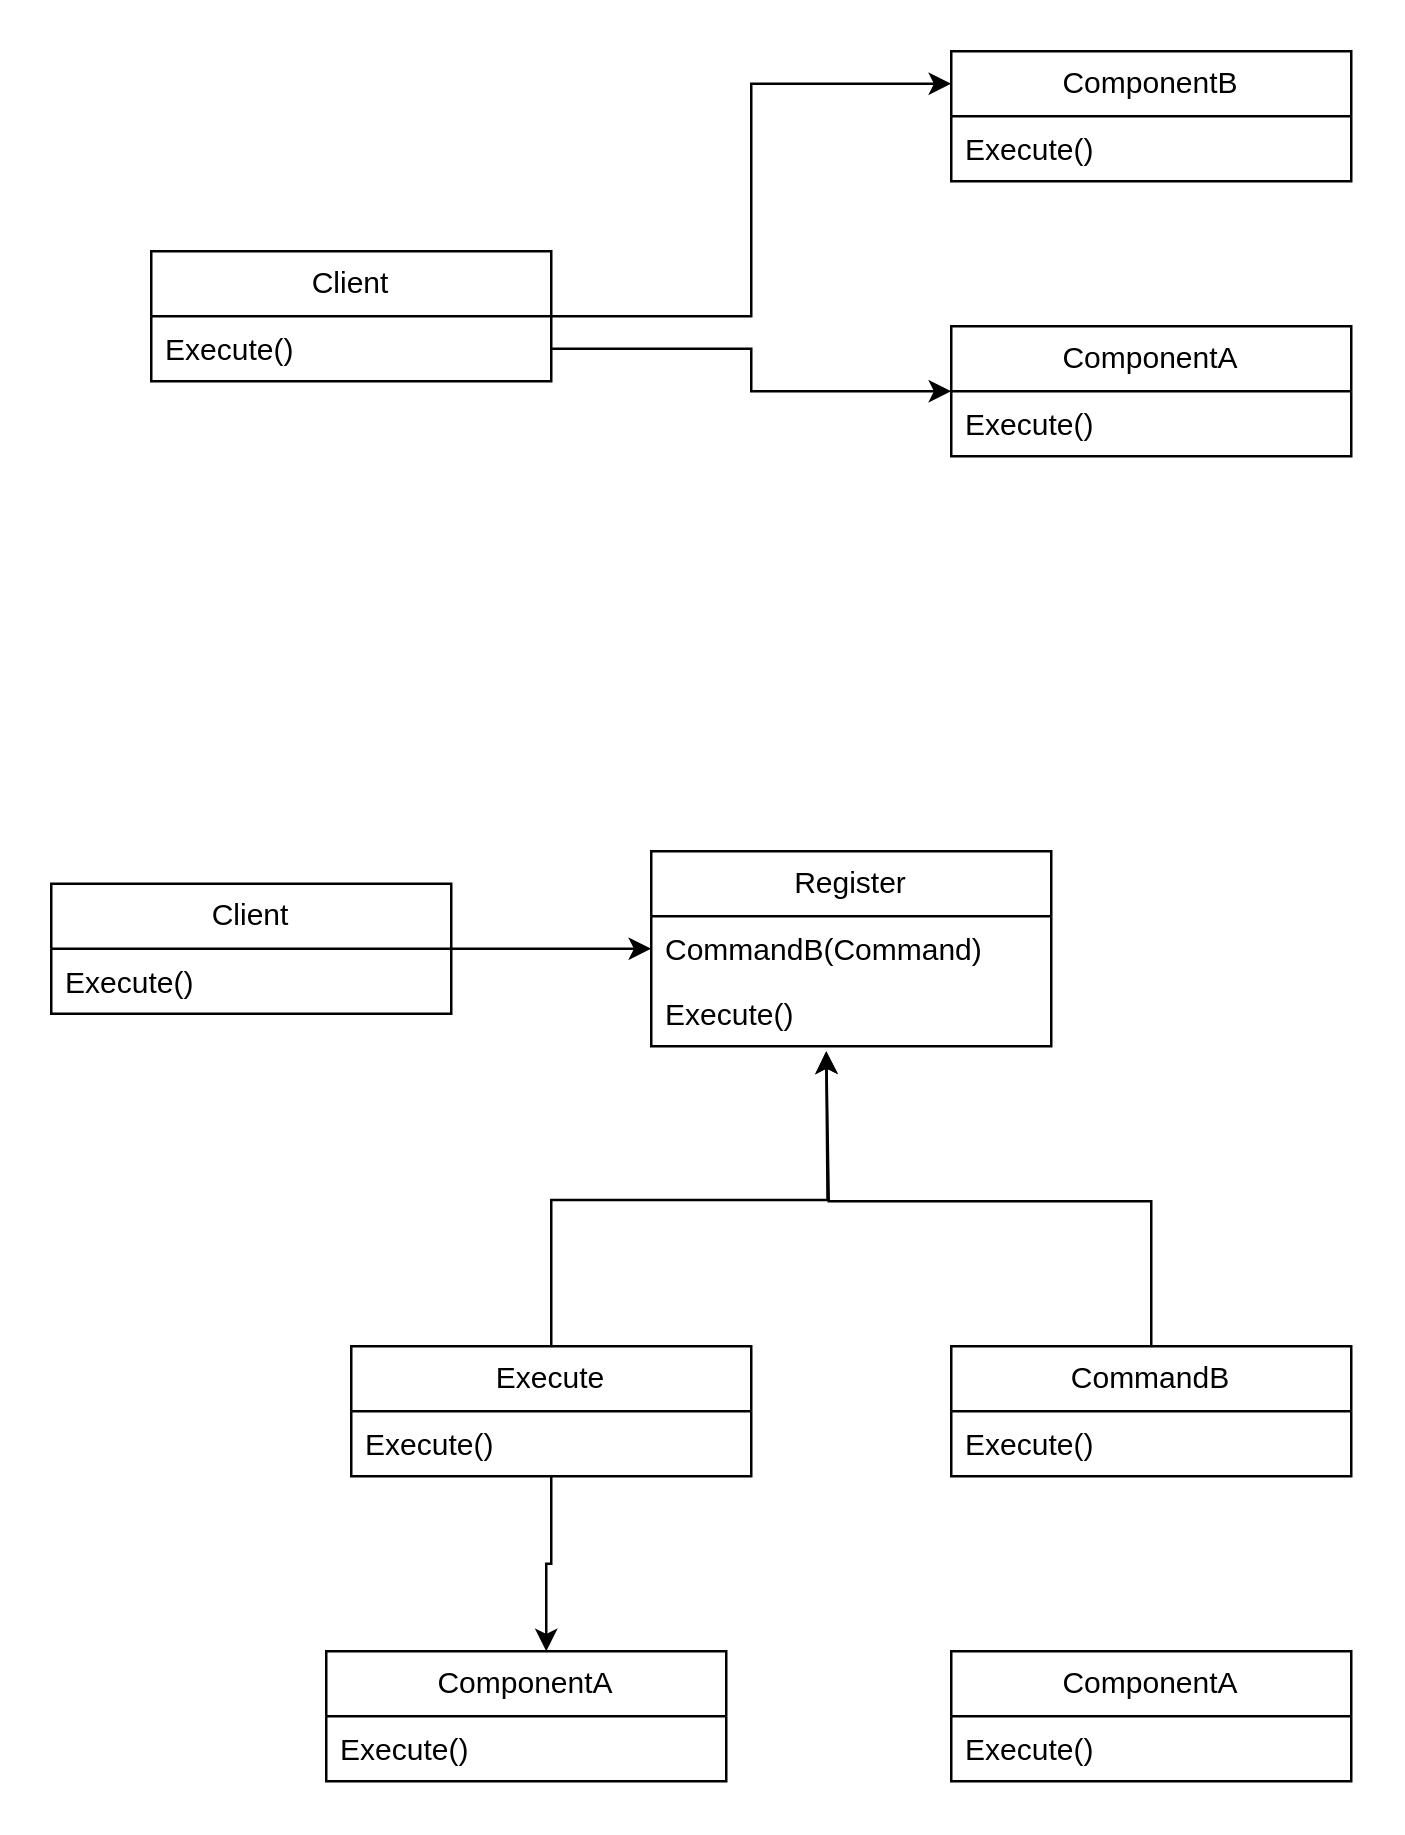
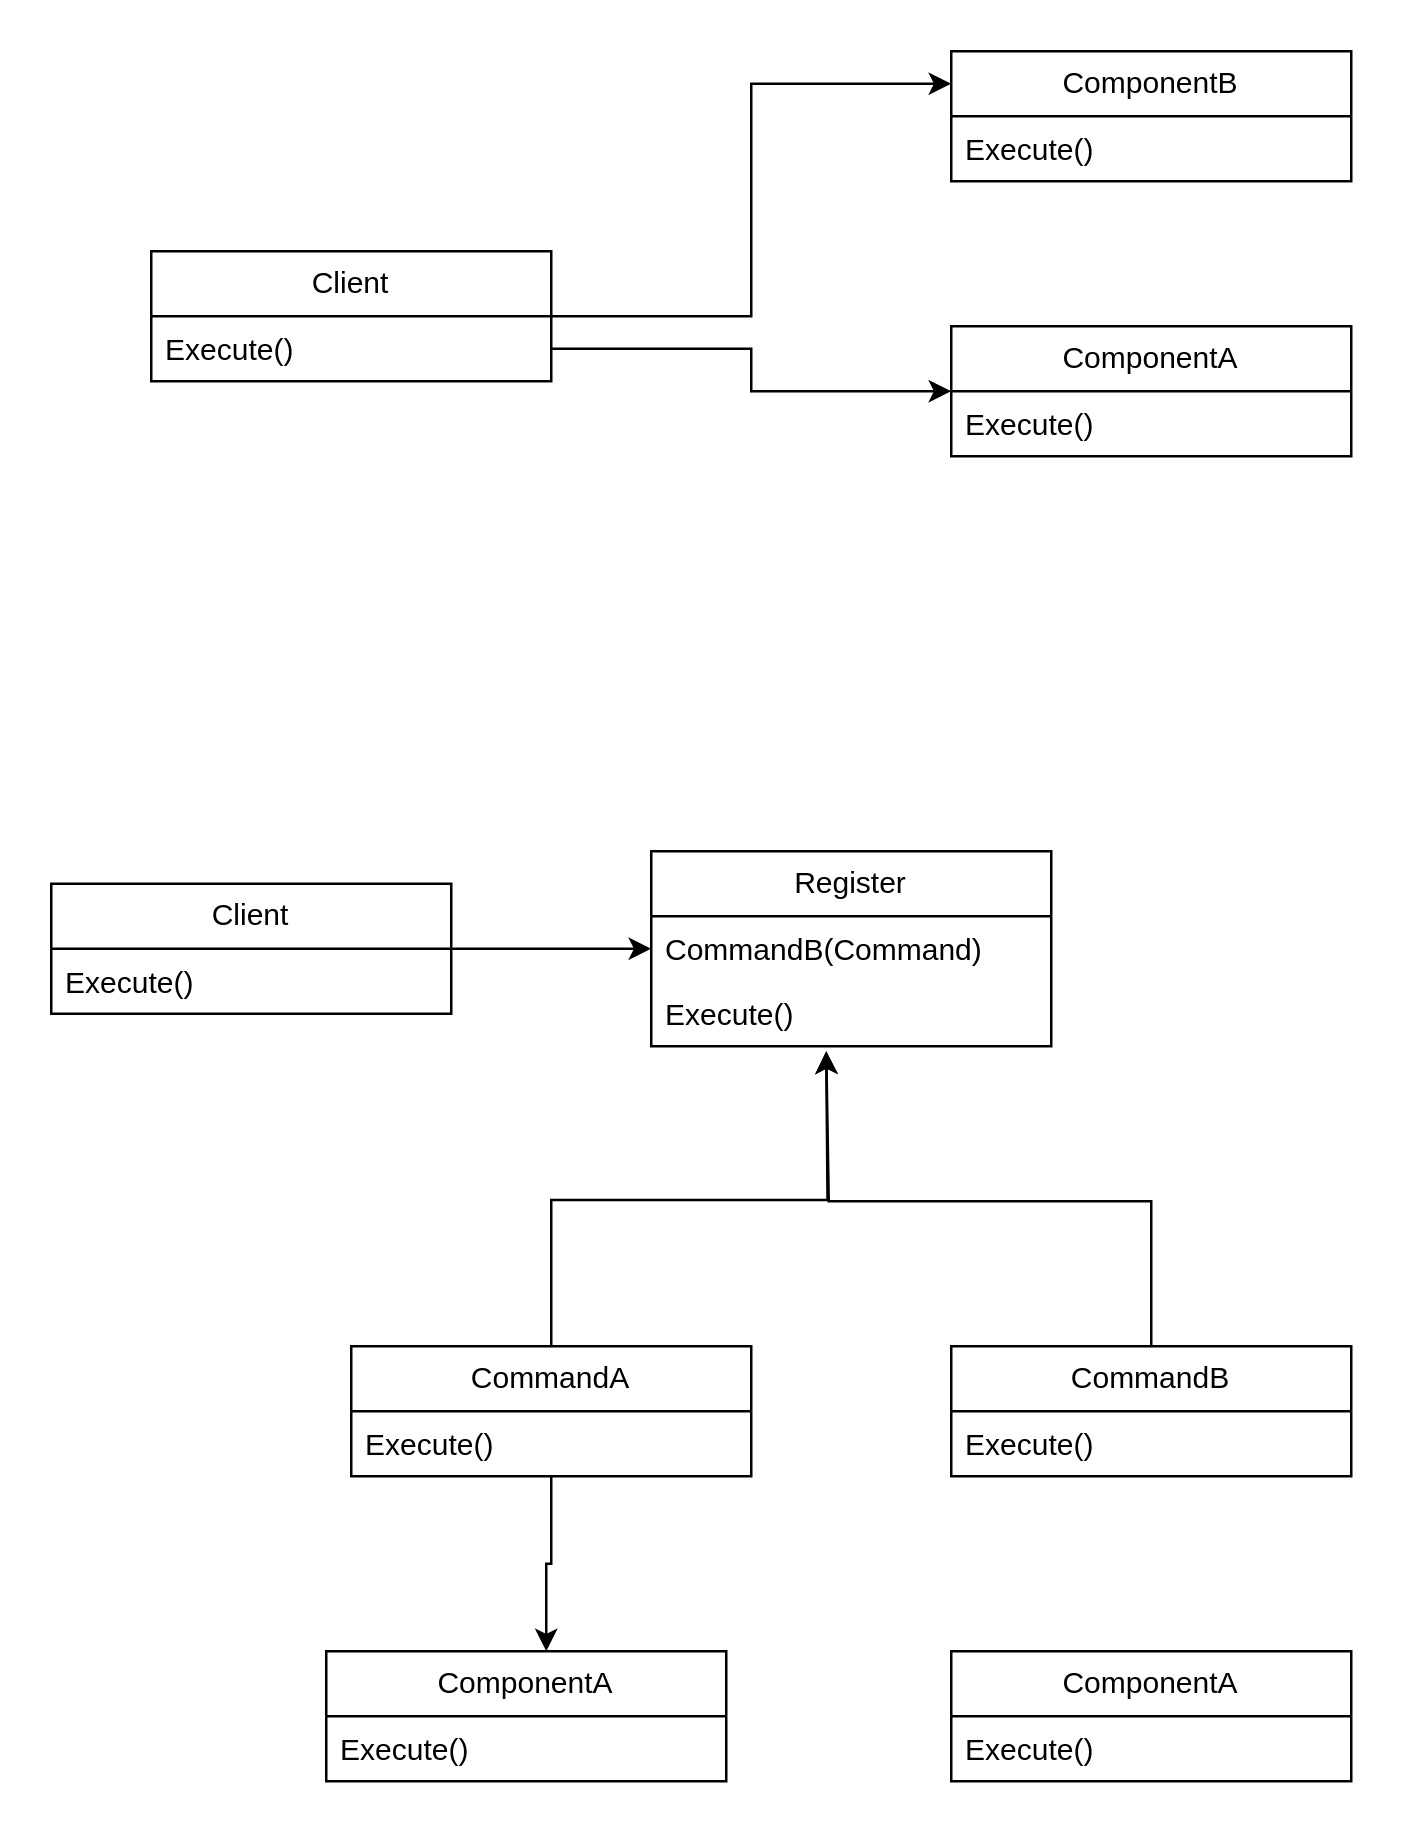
(551, 1379) -> (551, 1379)
